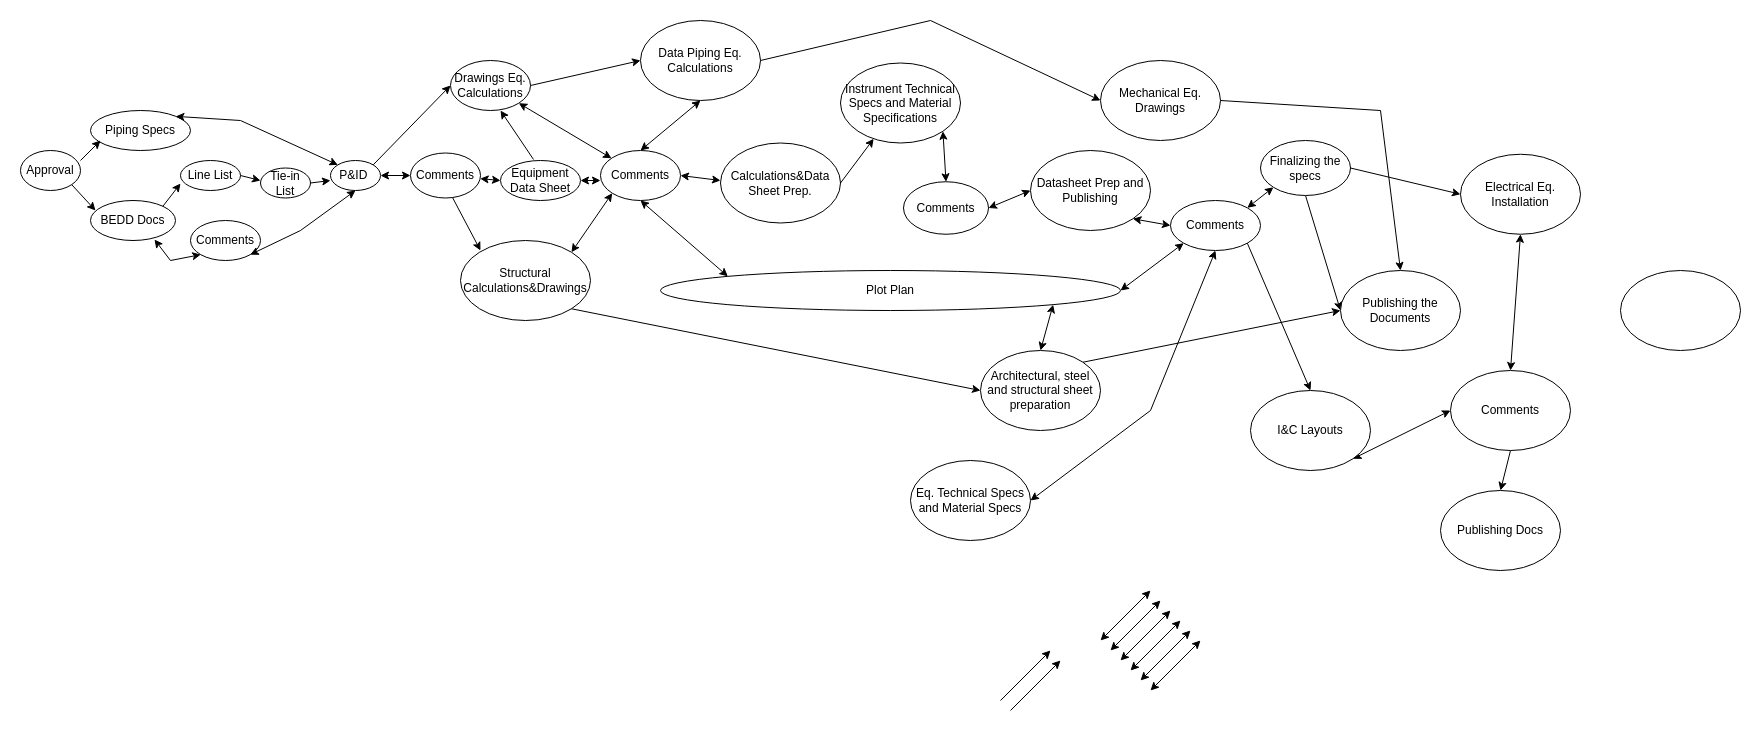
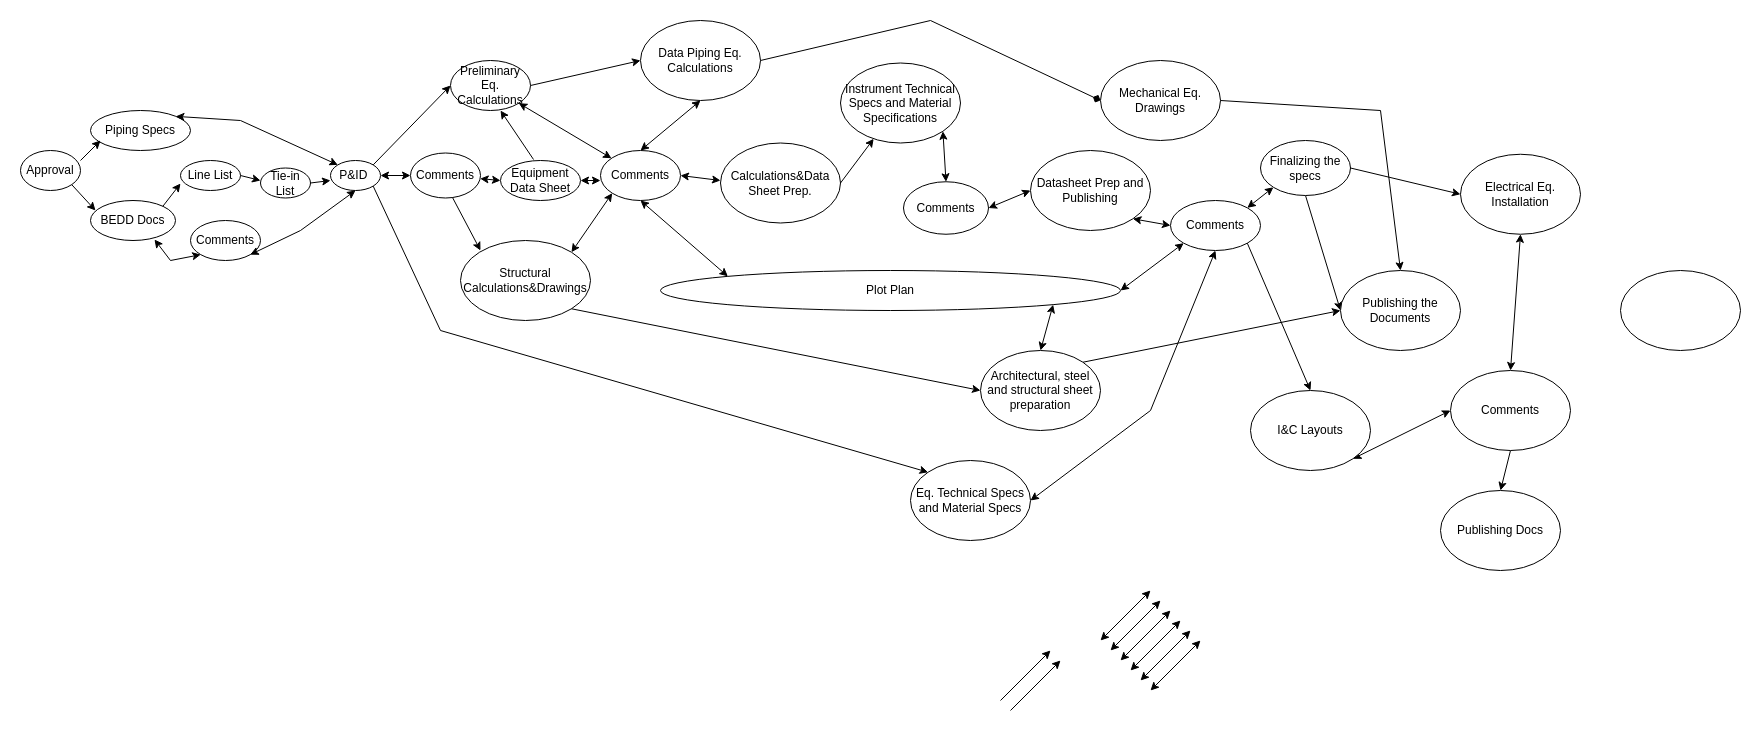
(491, 86) -> (491, 86)
(1093, 97) -> (1093, 97)
none -> (605, 378)
